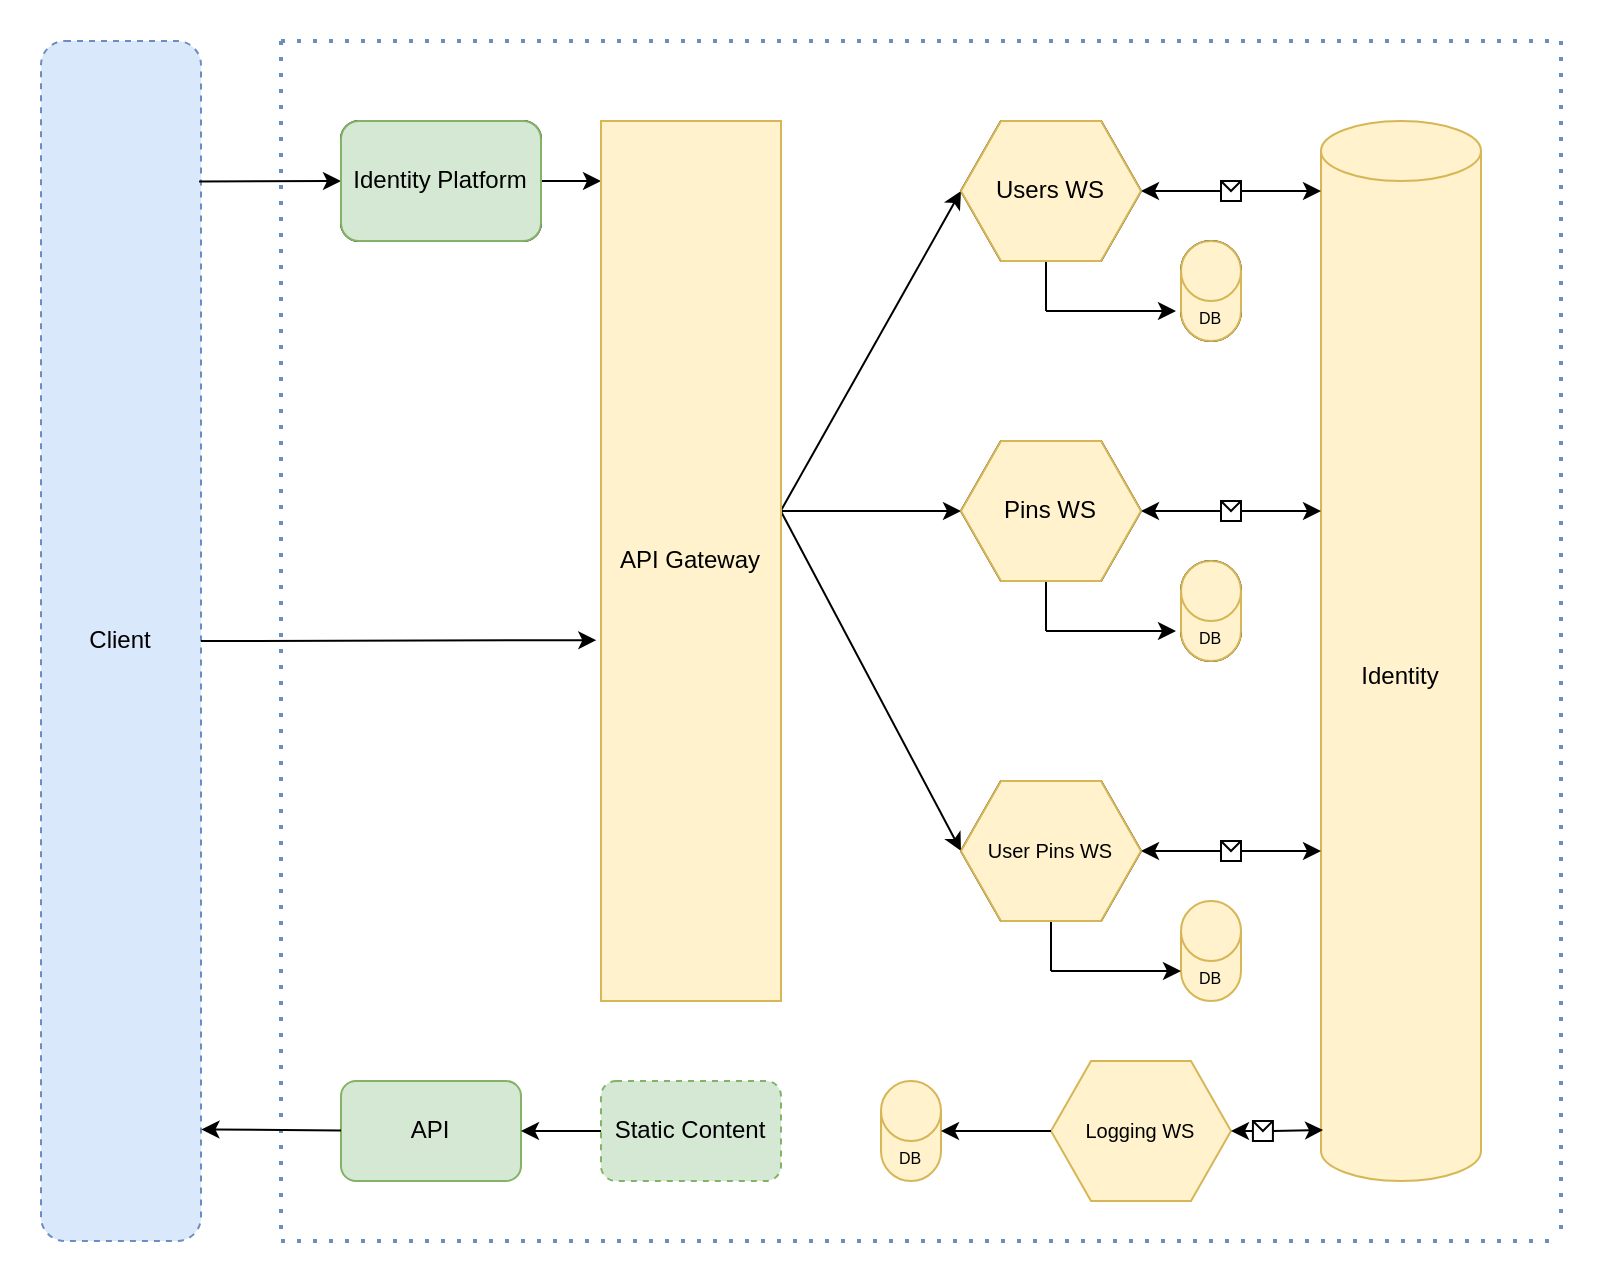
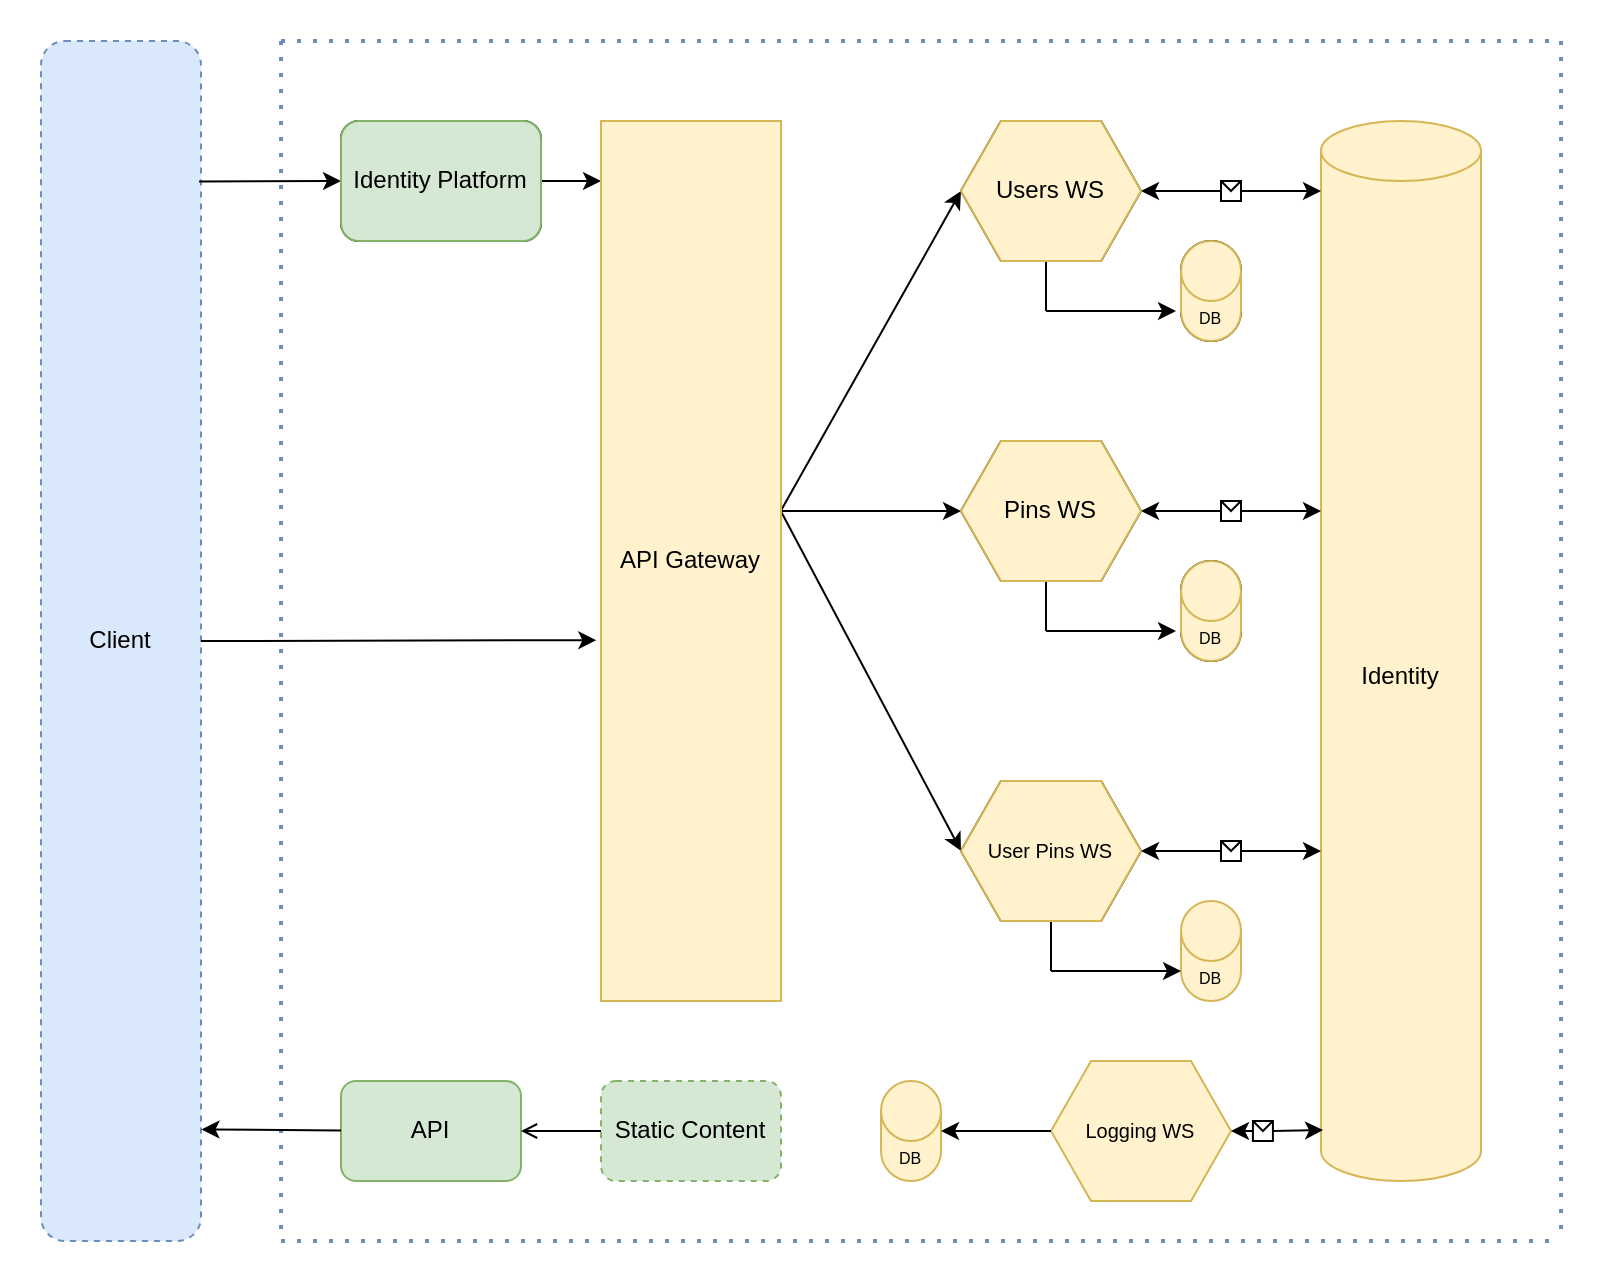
(536, 1131) -> (533, 1131)
